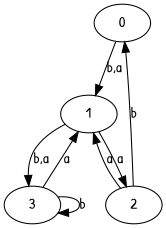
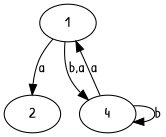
(122, 23) -> none
(106, 167) -> none
(32, 205) -> (108, 114)
